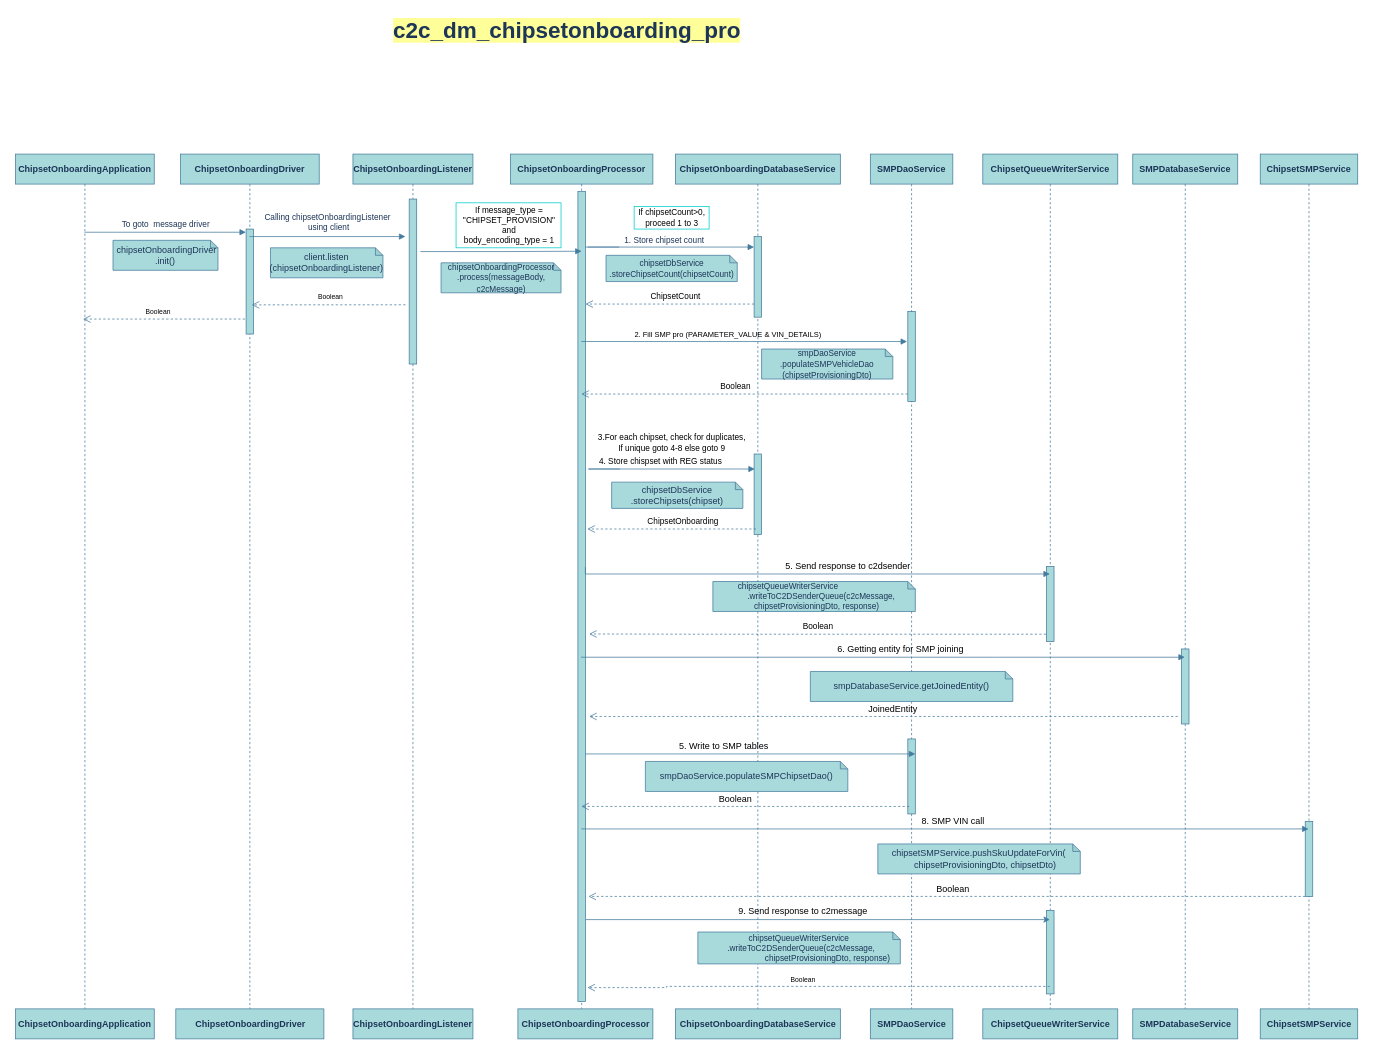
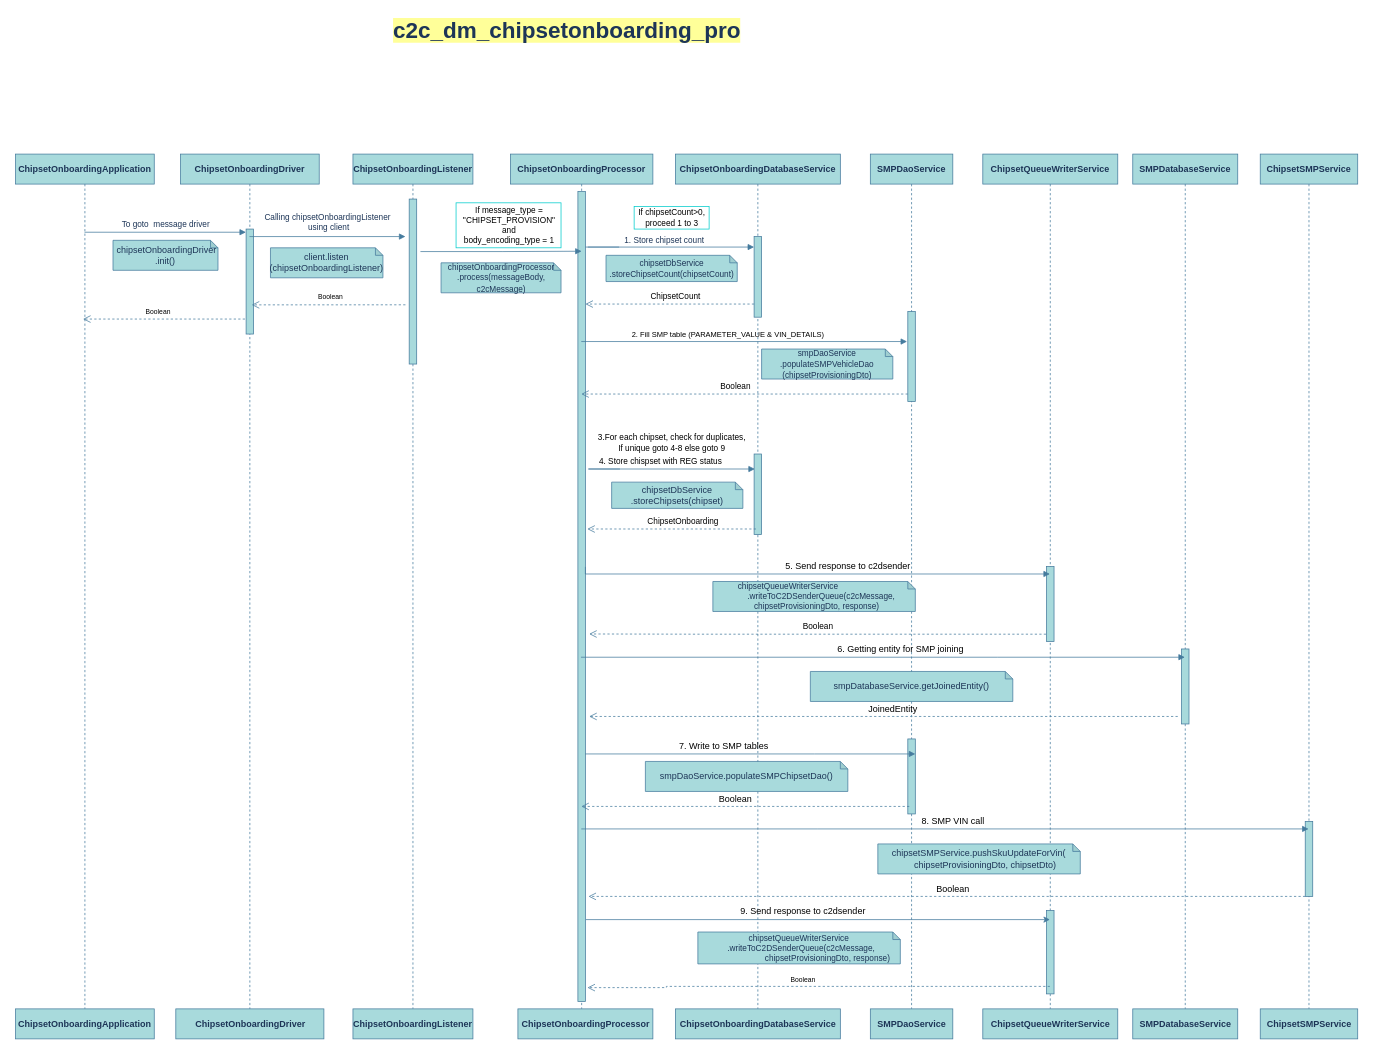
(728, 334) -> (728, 334)
(725, 747) -> (725, 747)
(803, 912) -> (803, 912)
